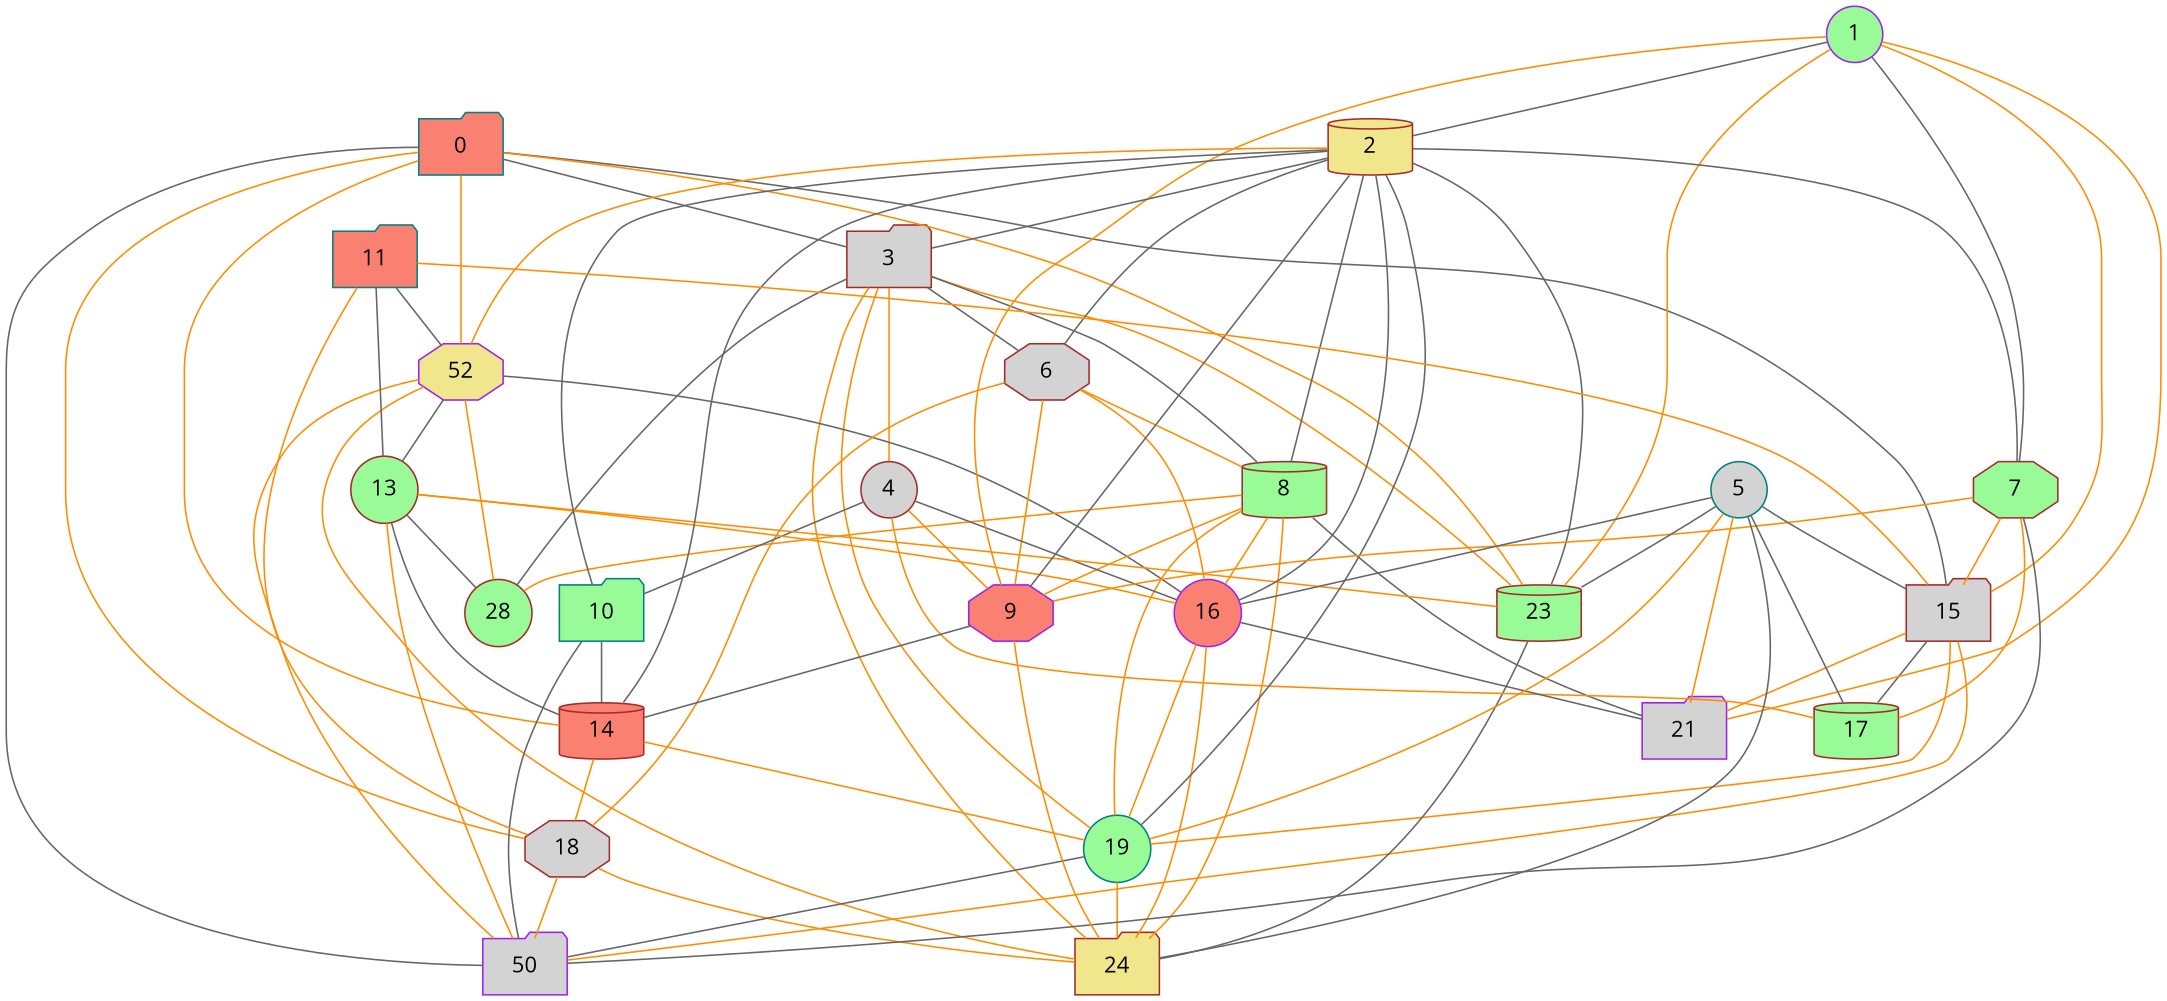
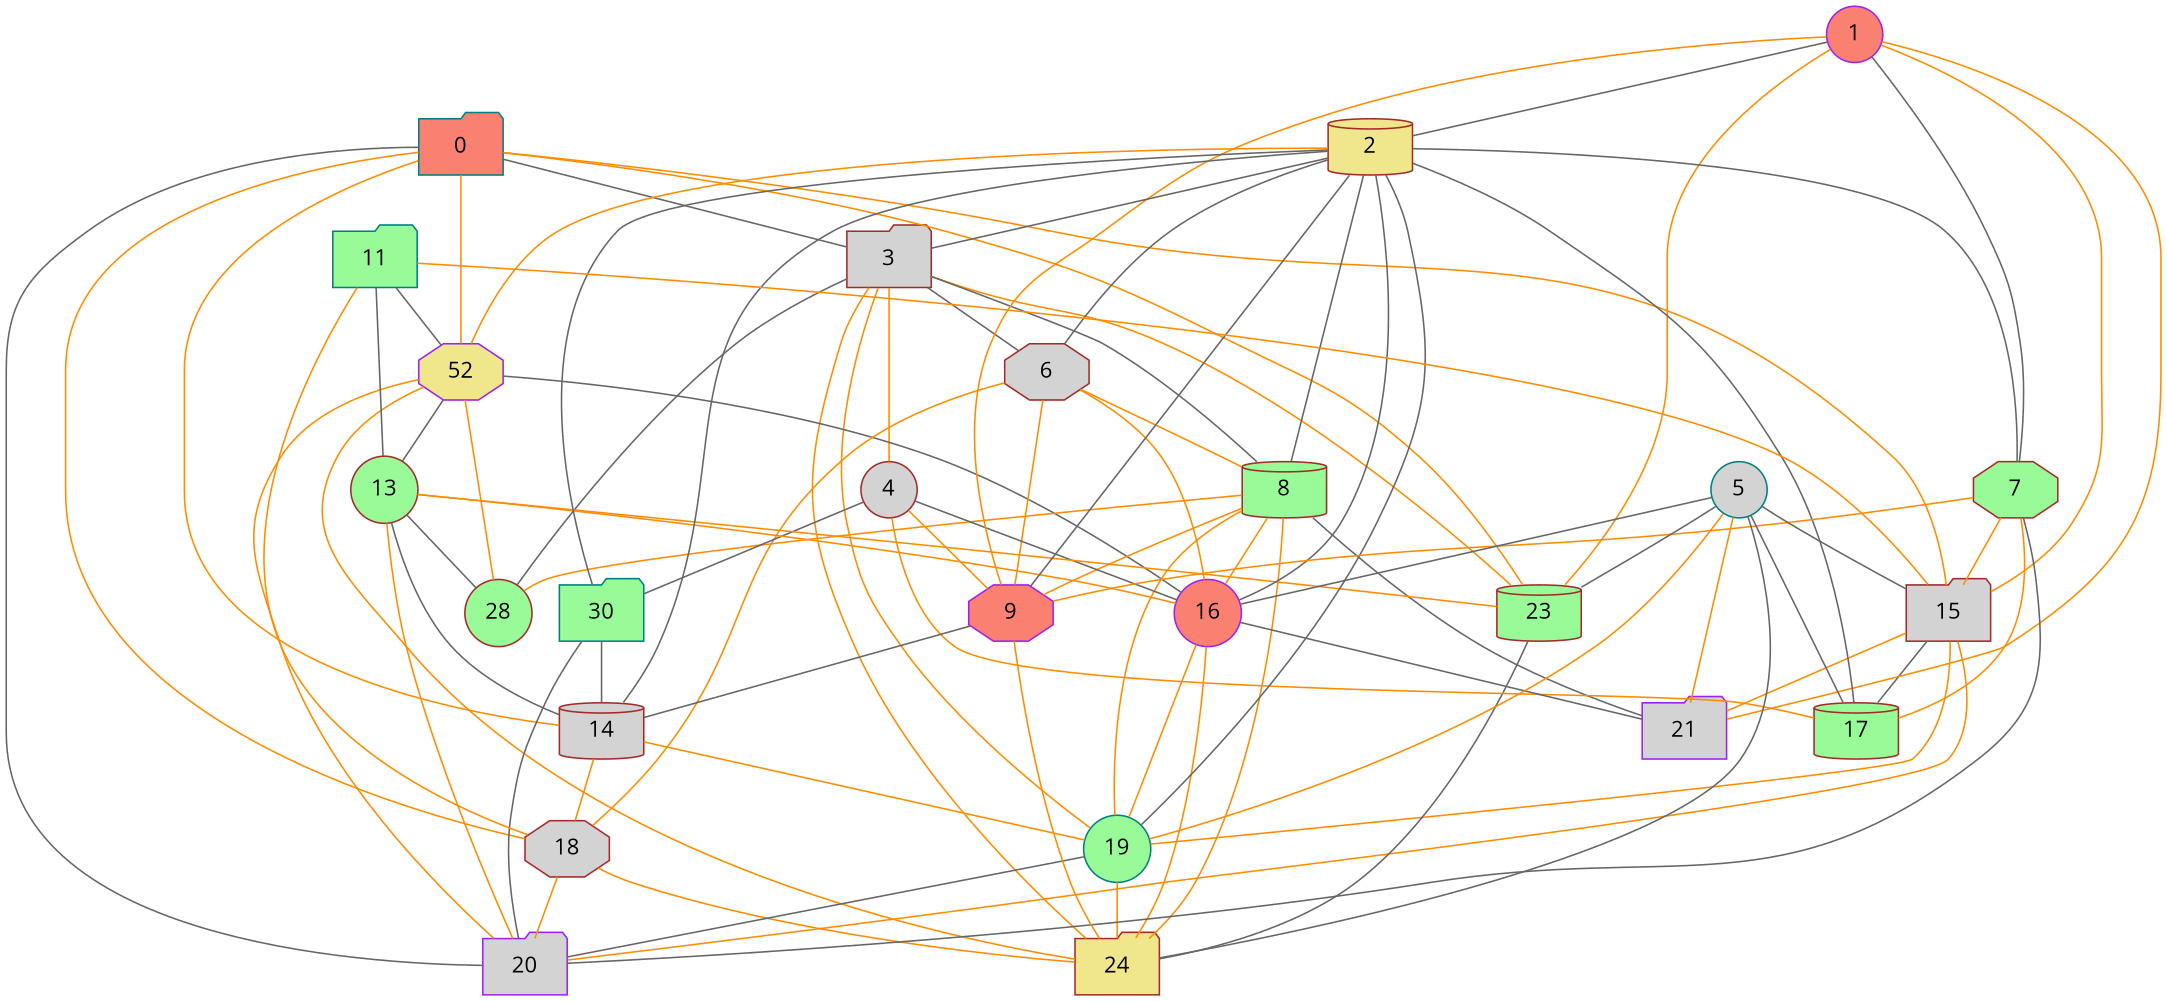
(1855, 34) -> (1855, 34)
(1250, 258) -> (1250, 258)
(375, 259) -> (375, 259)
(1572, 341) -> (1718, 366)
(602, 613) -> (602, 613)
(602, 731) -> (602, 731)
(525, 967) -> (525, 967)
